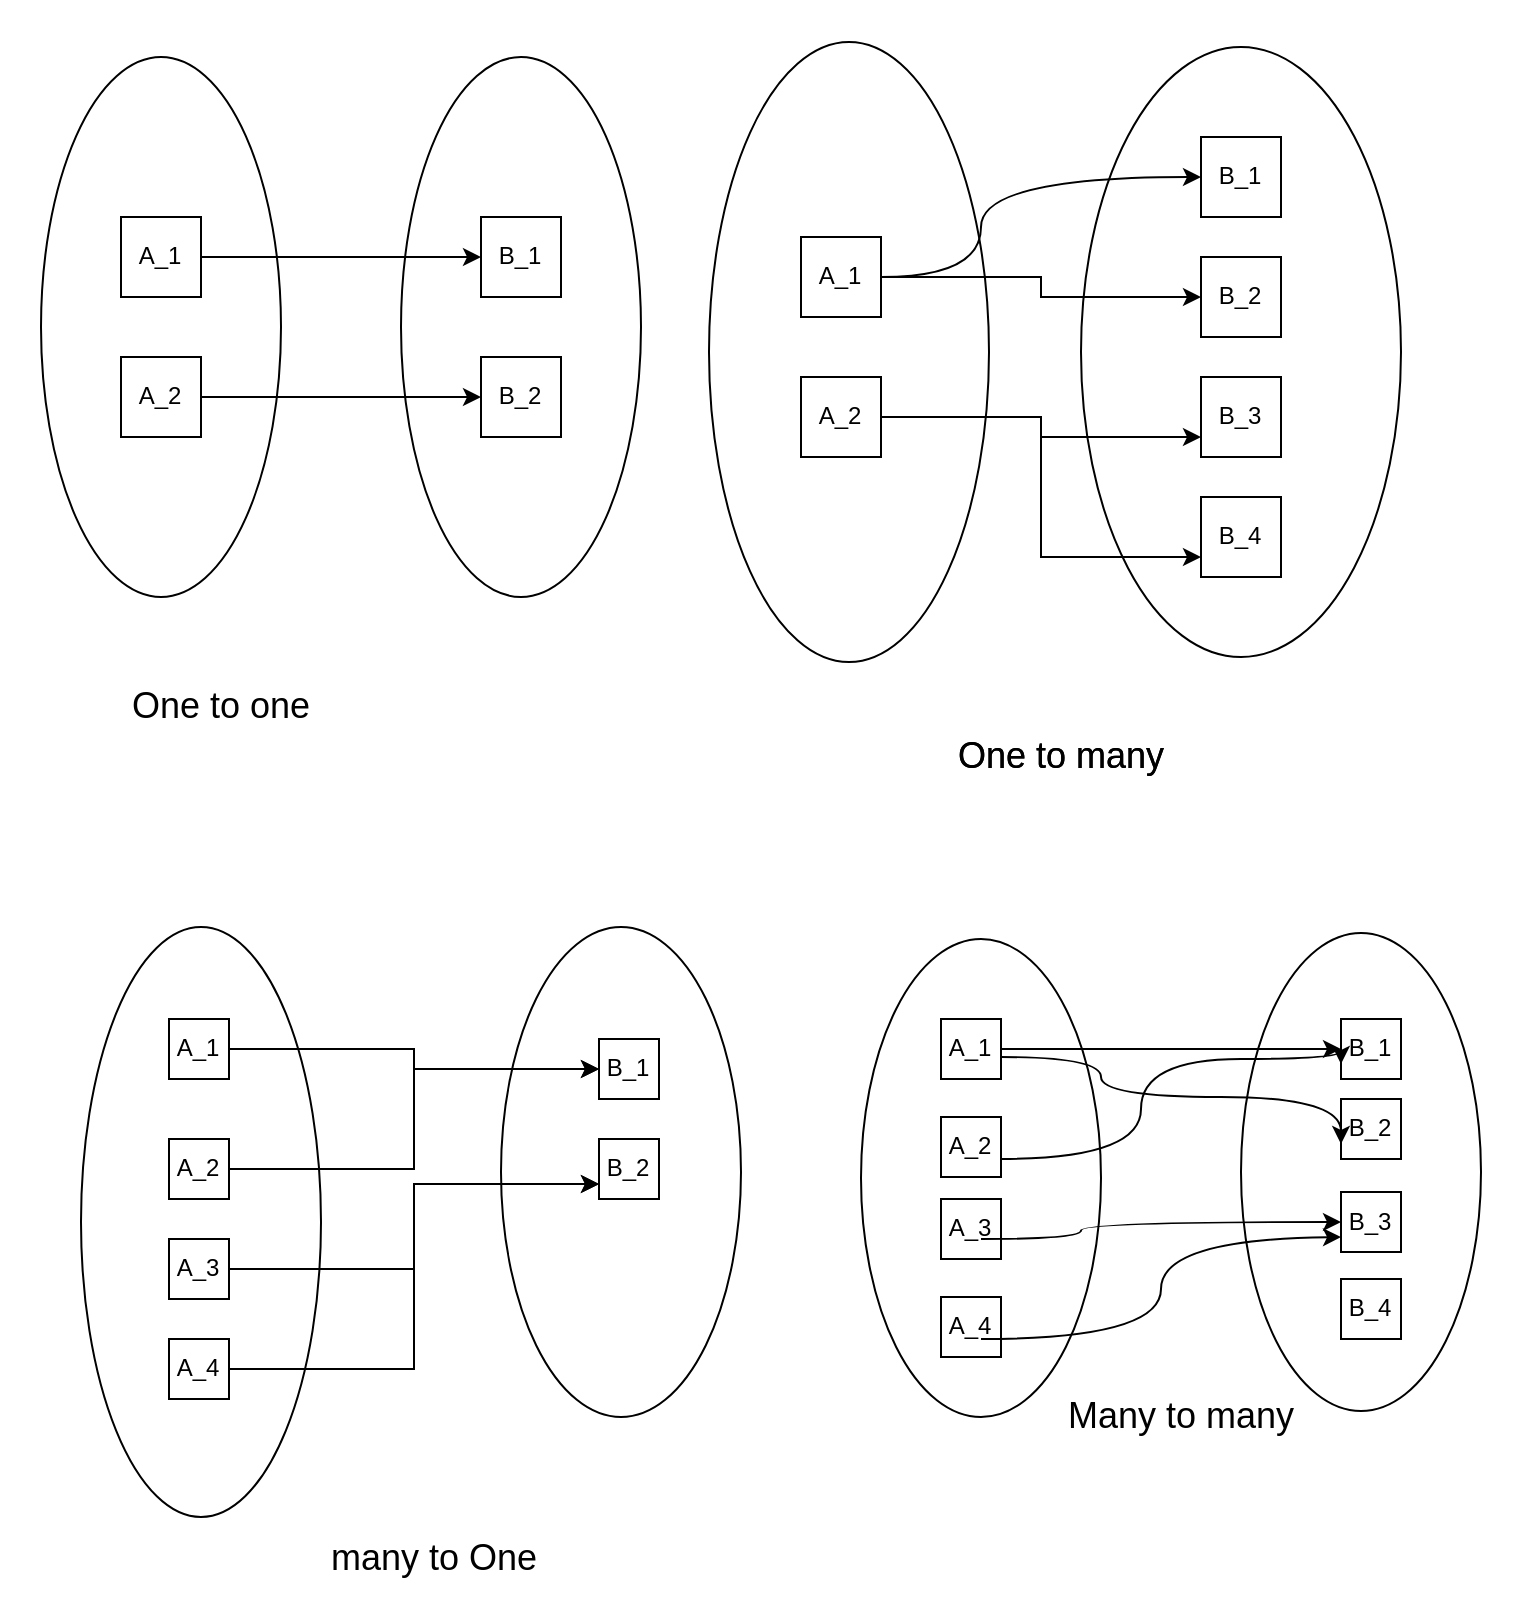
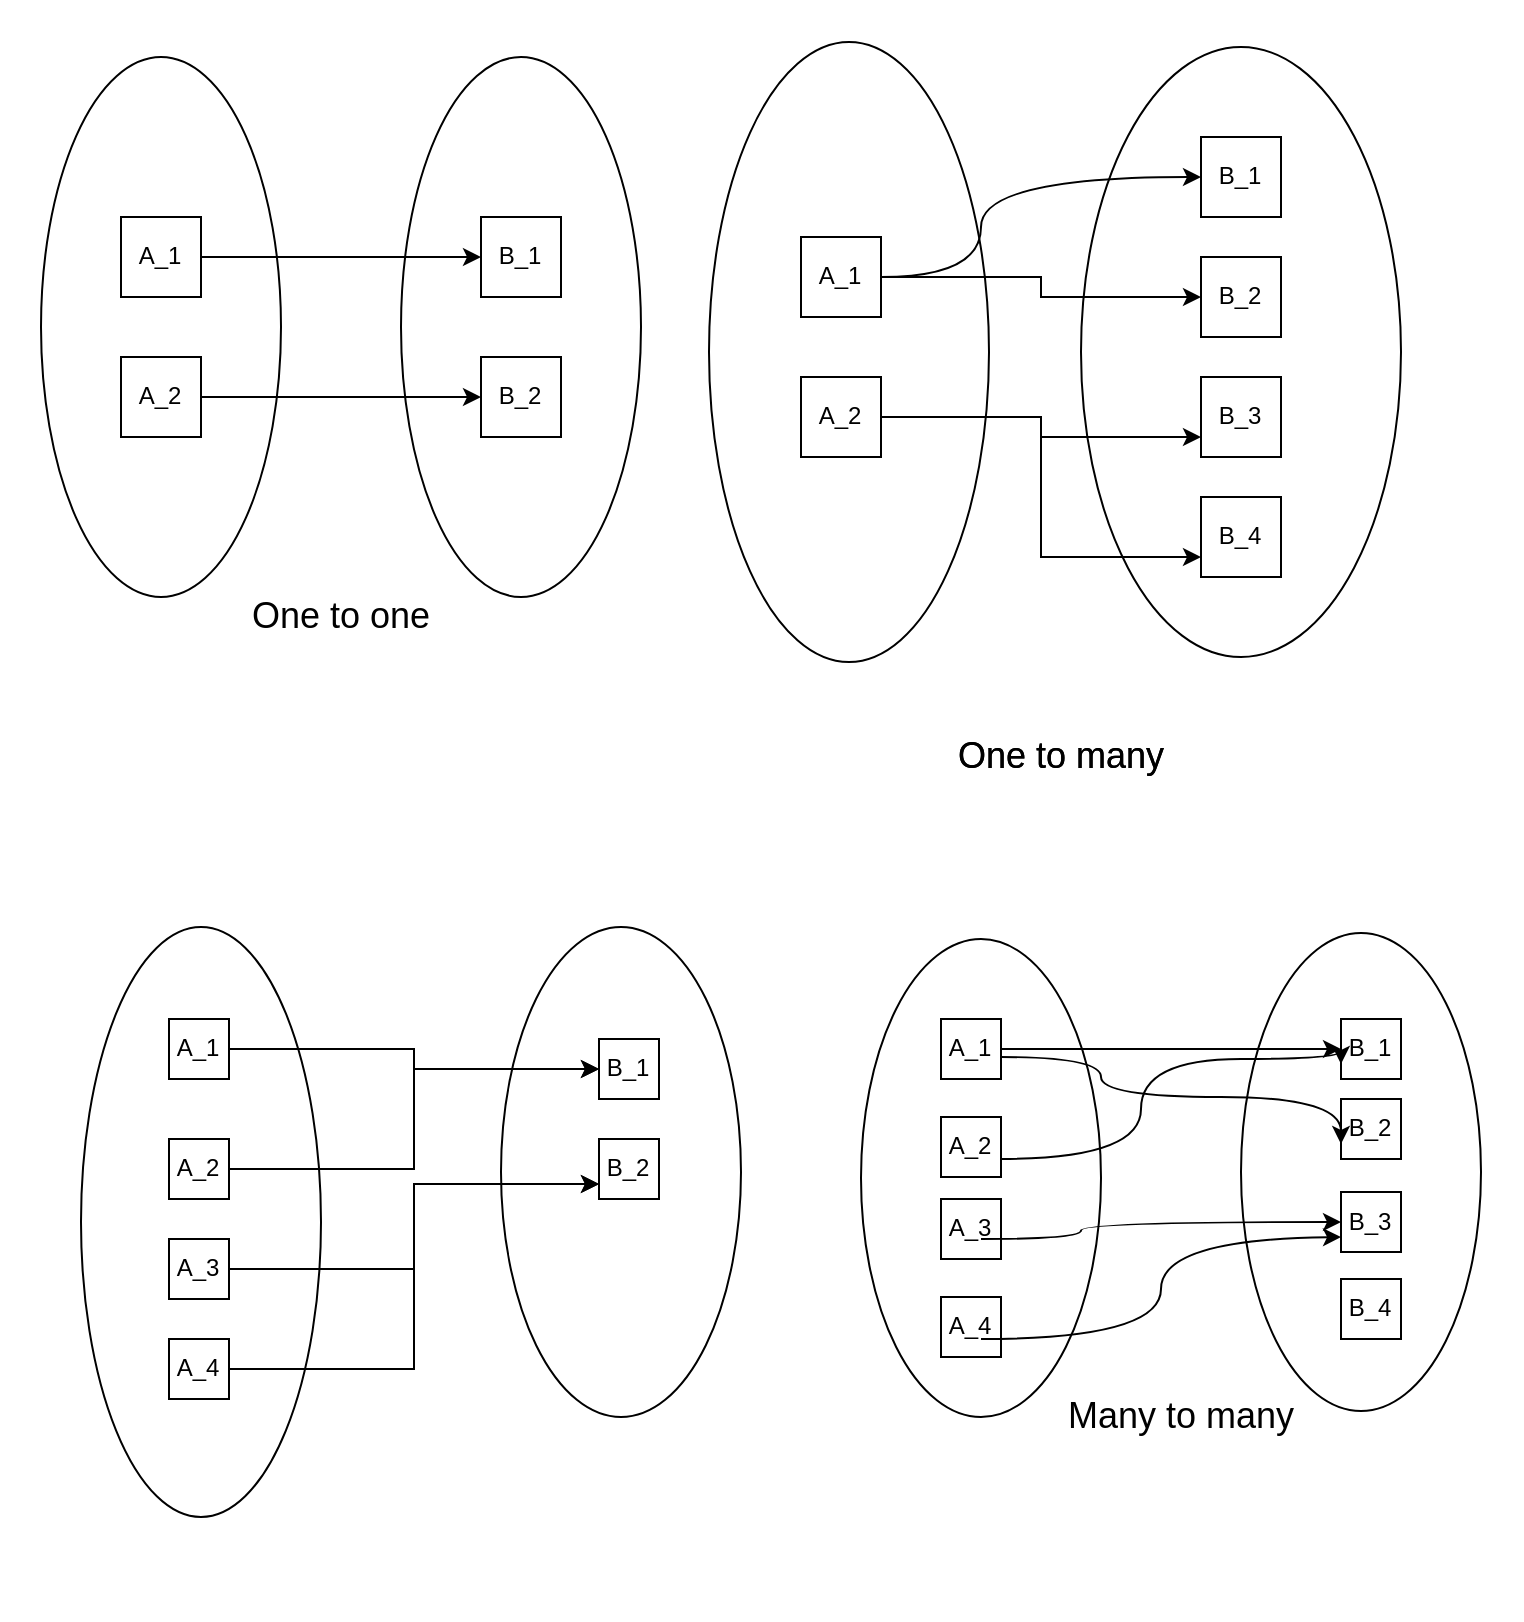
(521, 327) -> (521, 327)
(221, 707) -> (341, 617)
(439, 1559) -> none
